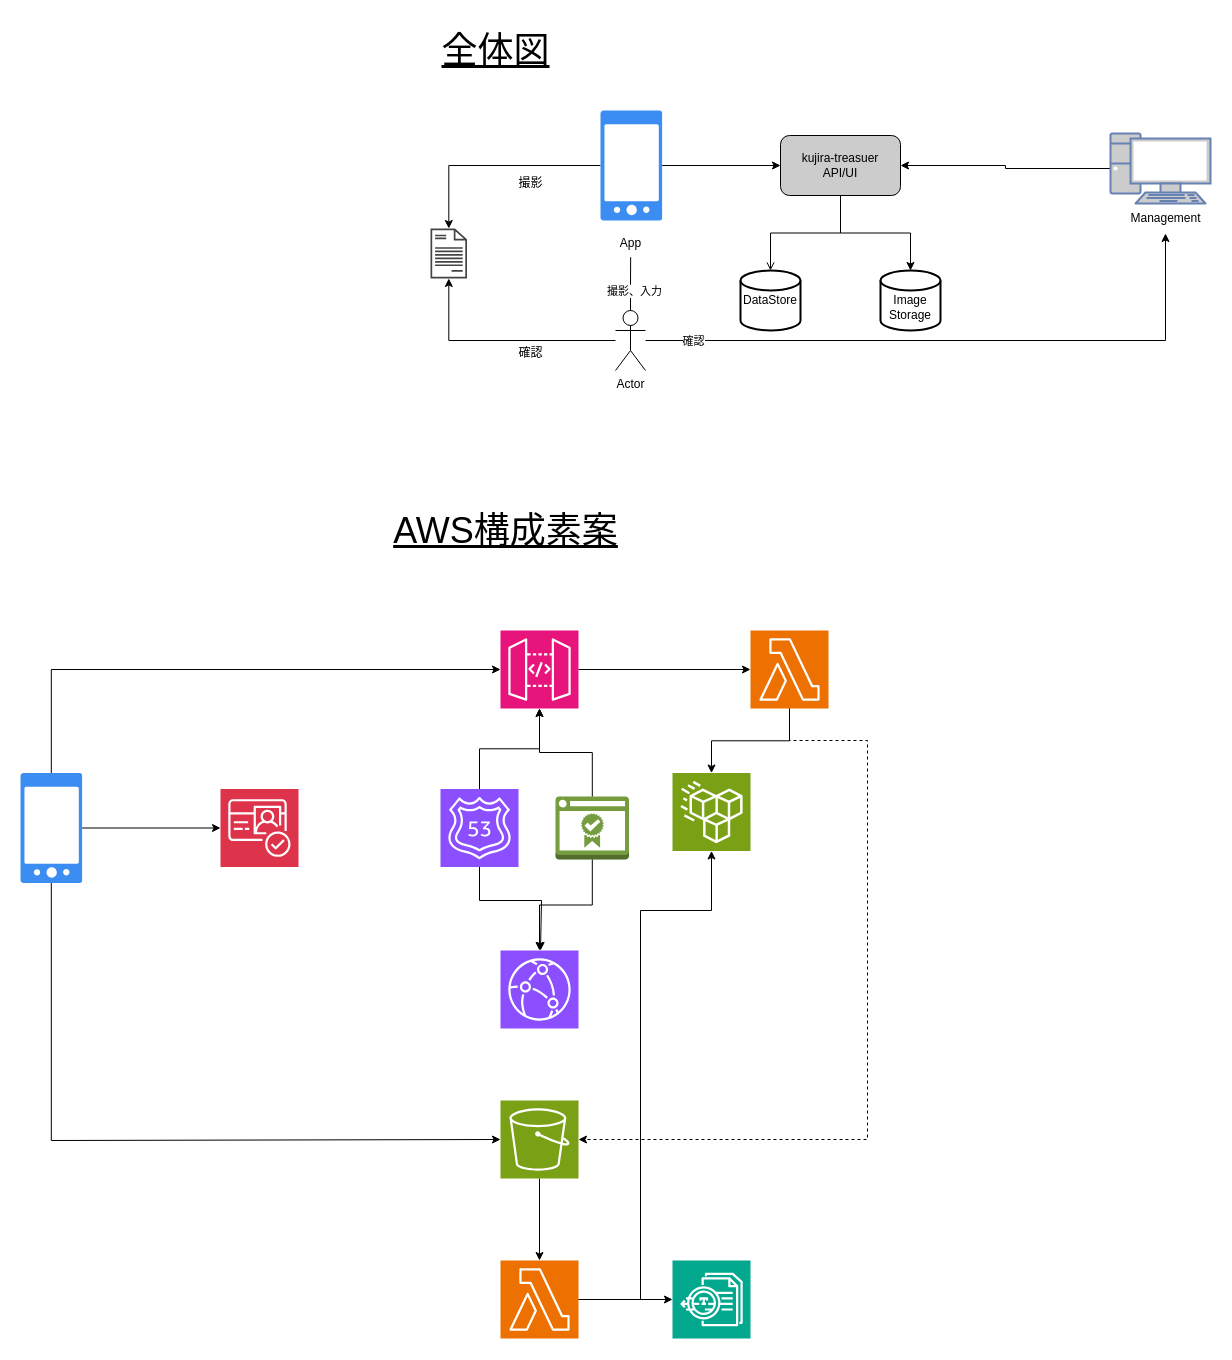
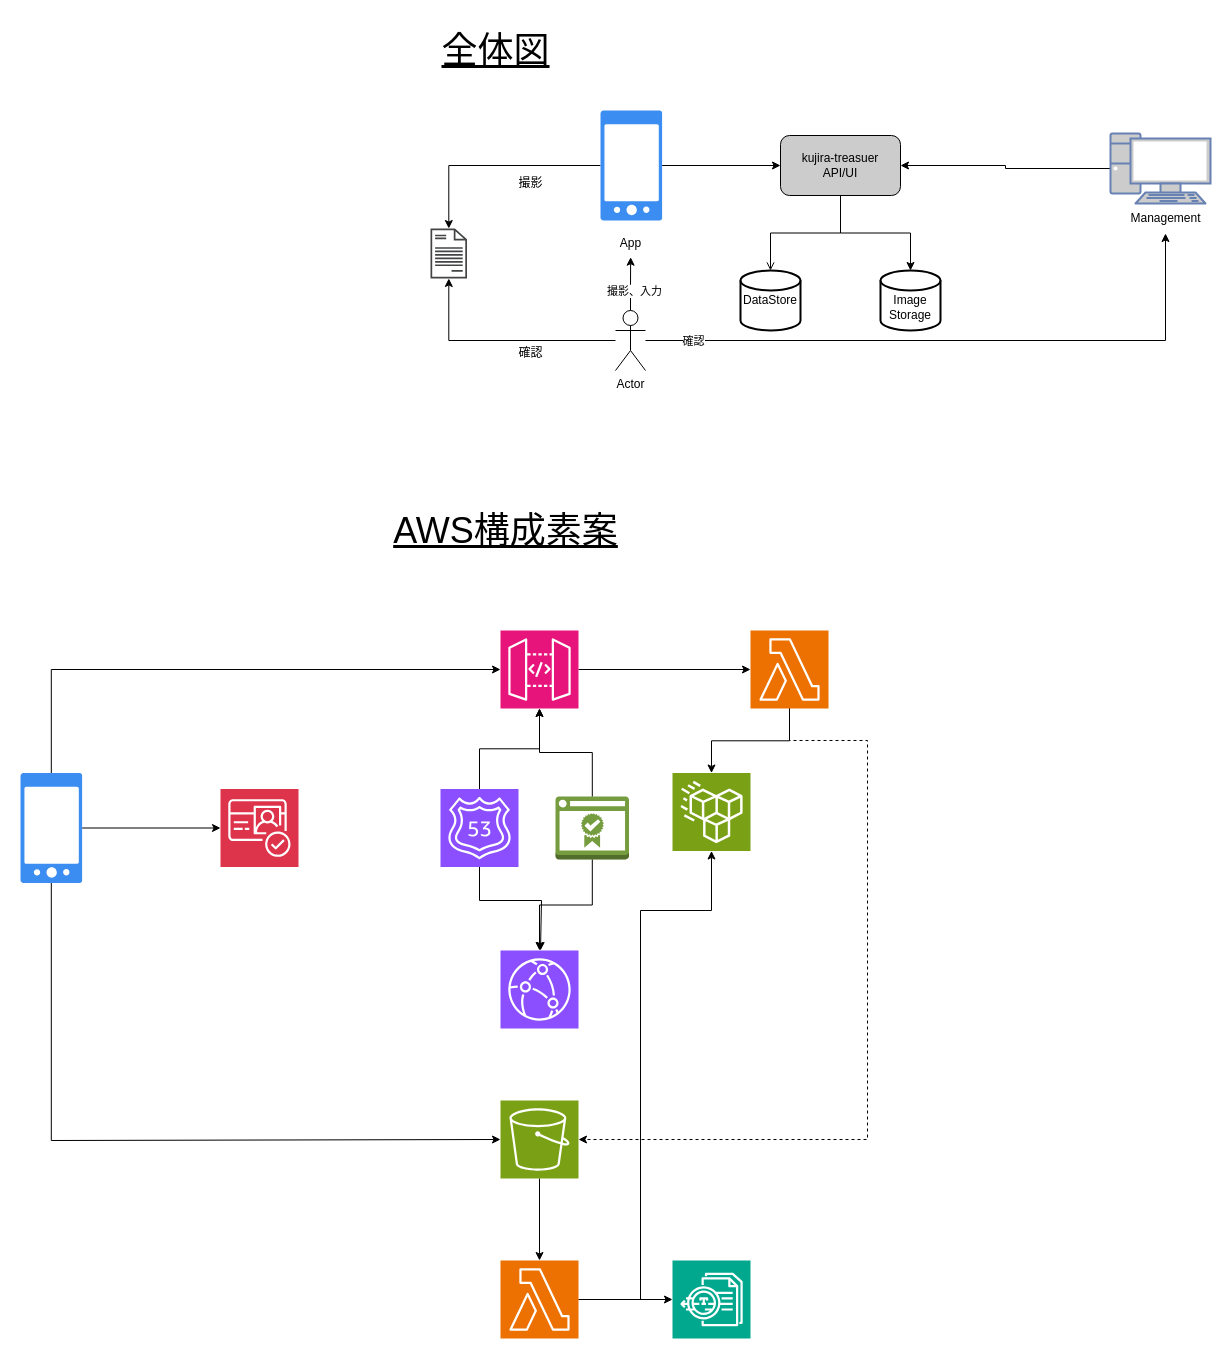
(631, 262) -> (631, 266)
